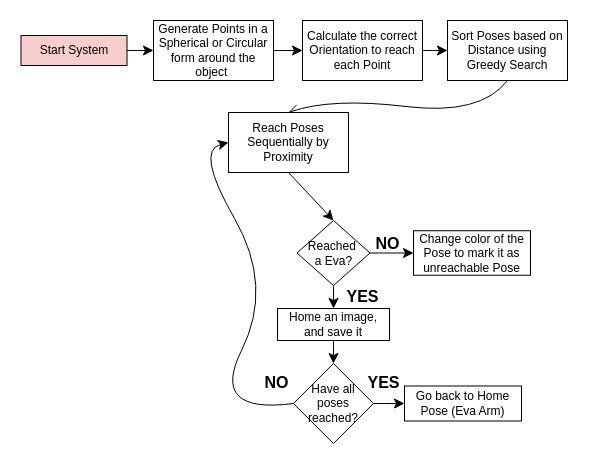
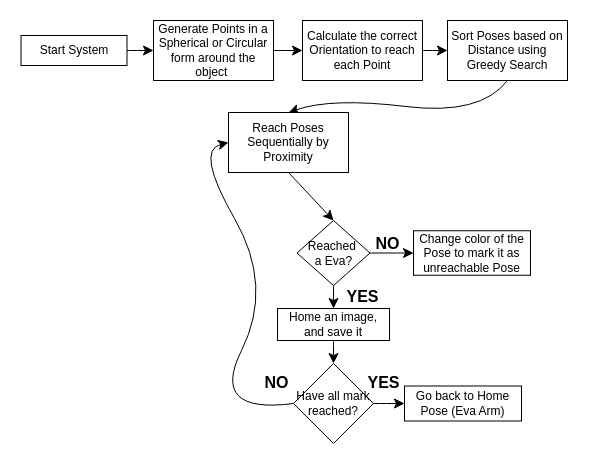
(74, 51) -> (74, 51)
(311, 106) -> (314, 105)
(334, 404) -> (334, 404)
